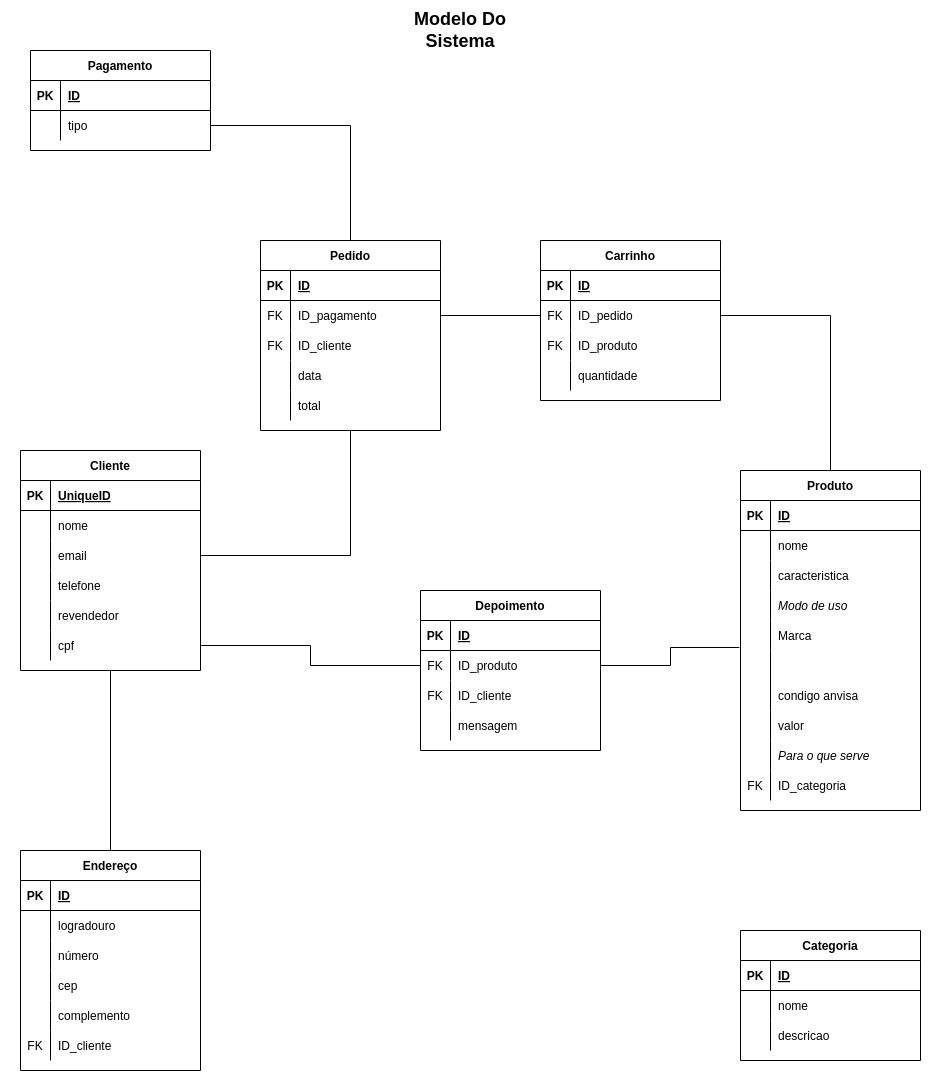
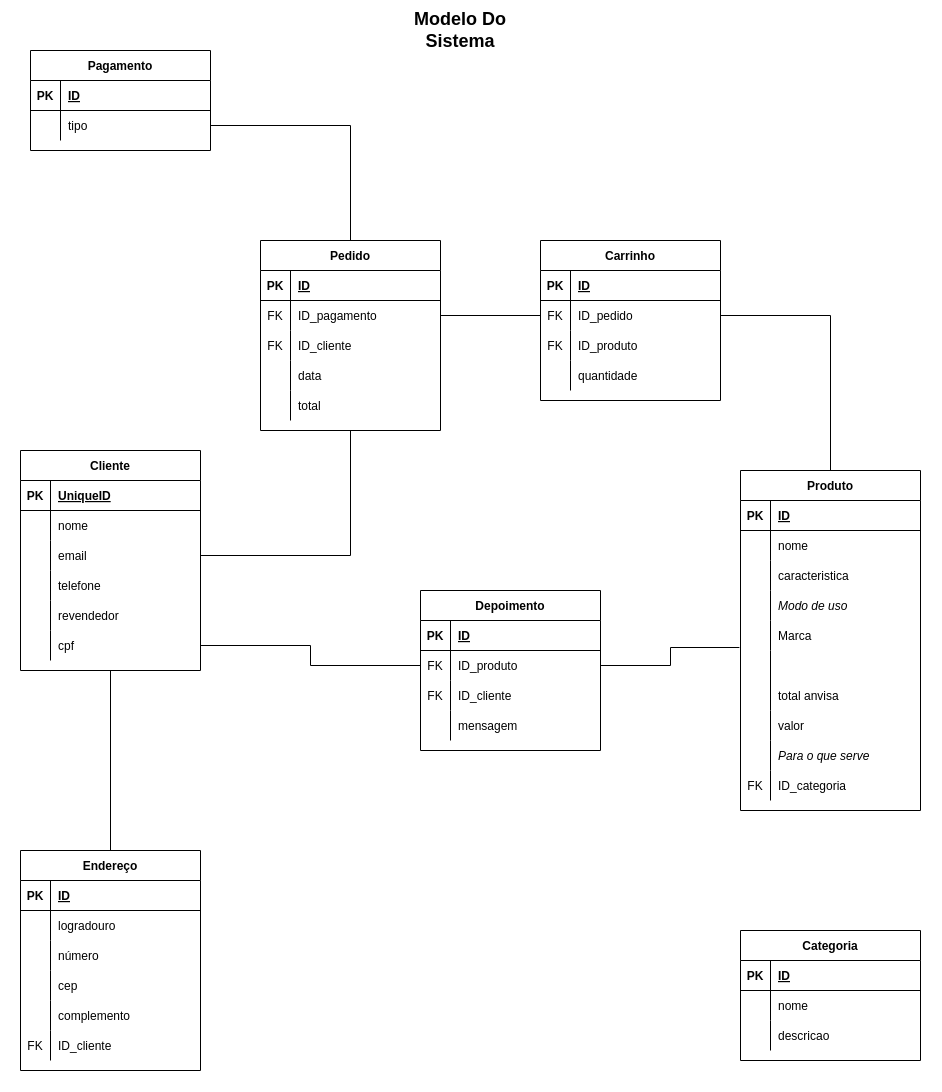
(820, 696) -> (814, 696)
